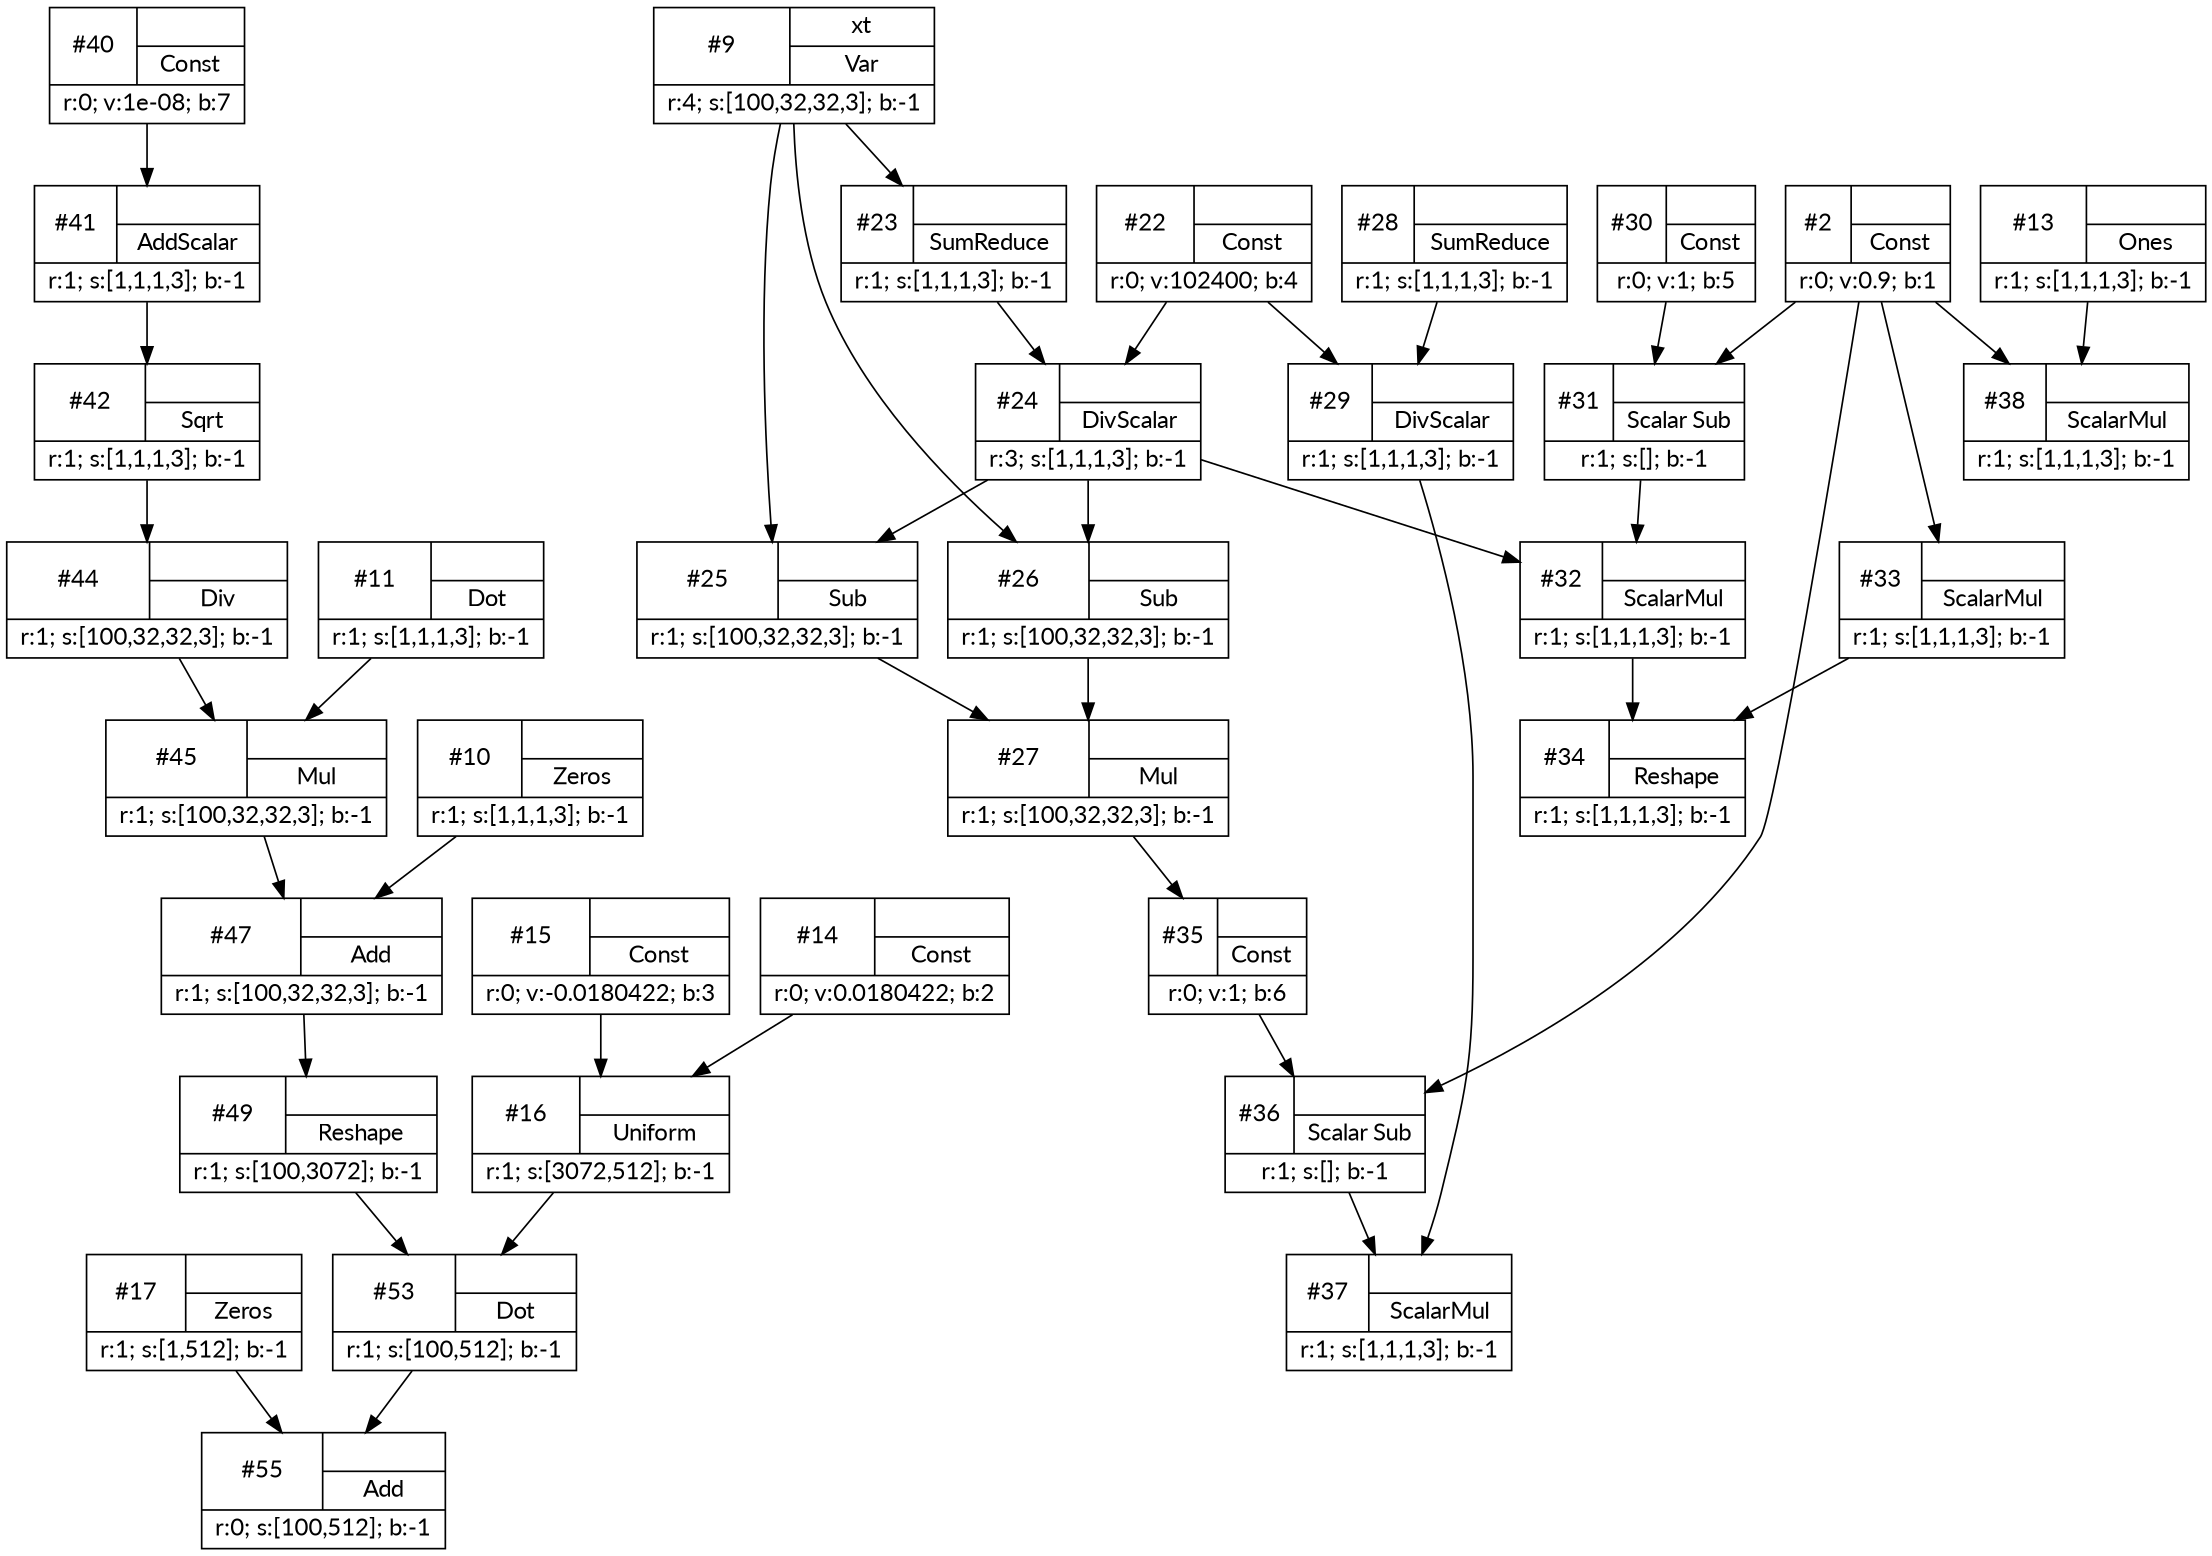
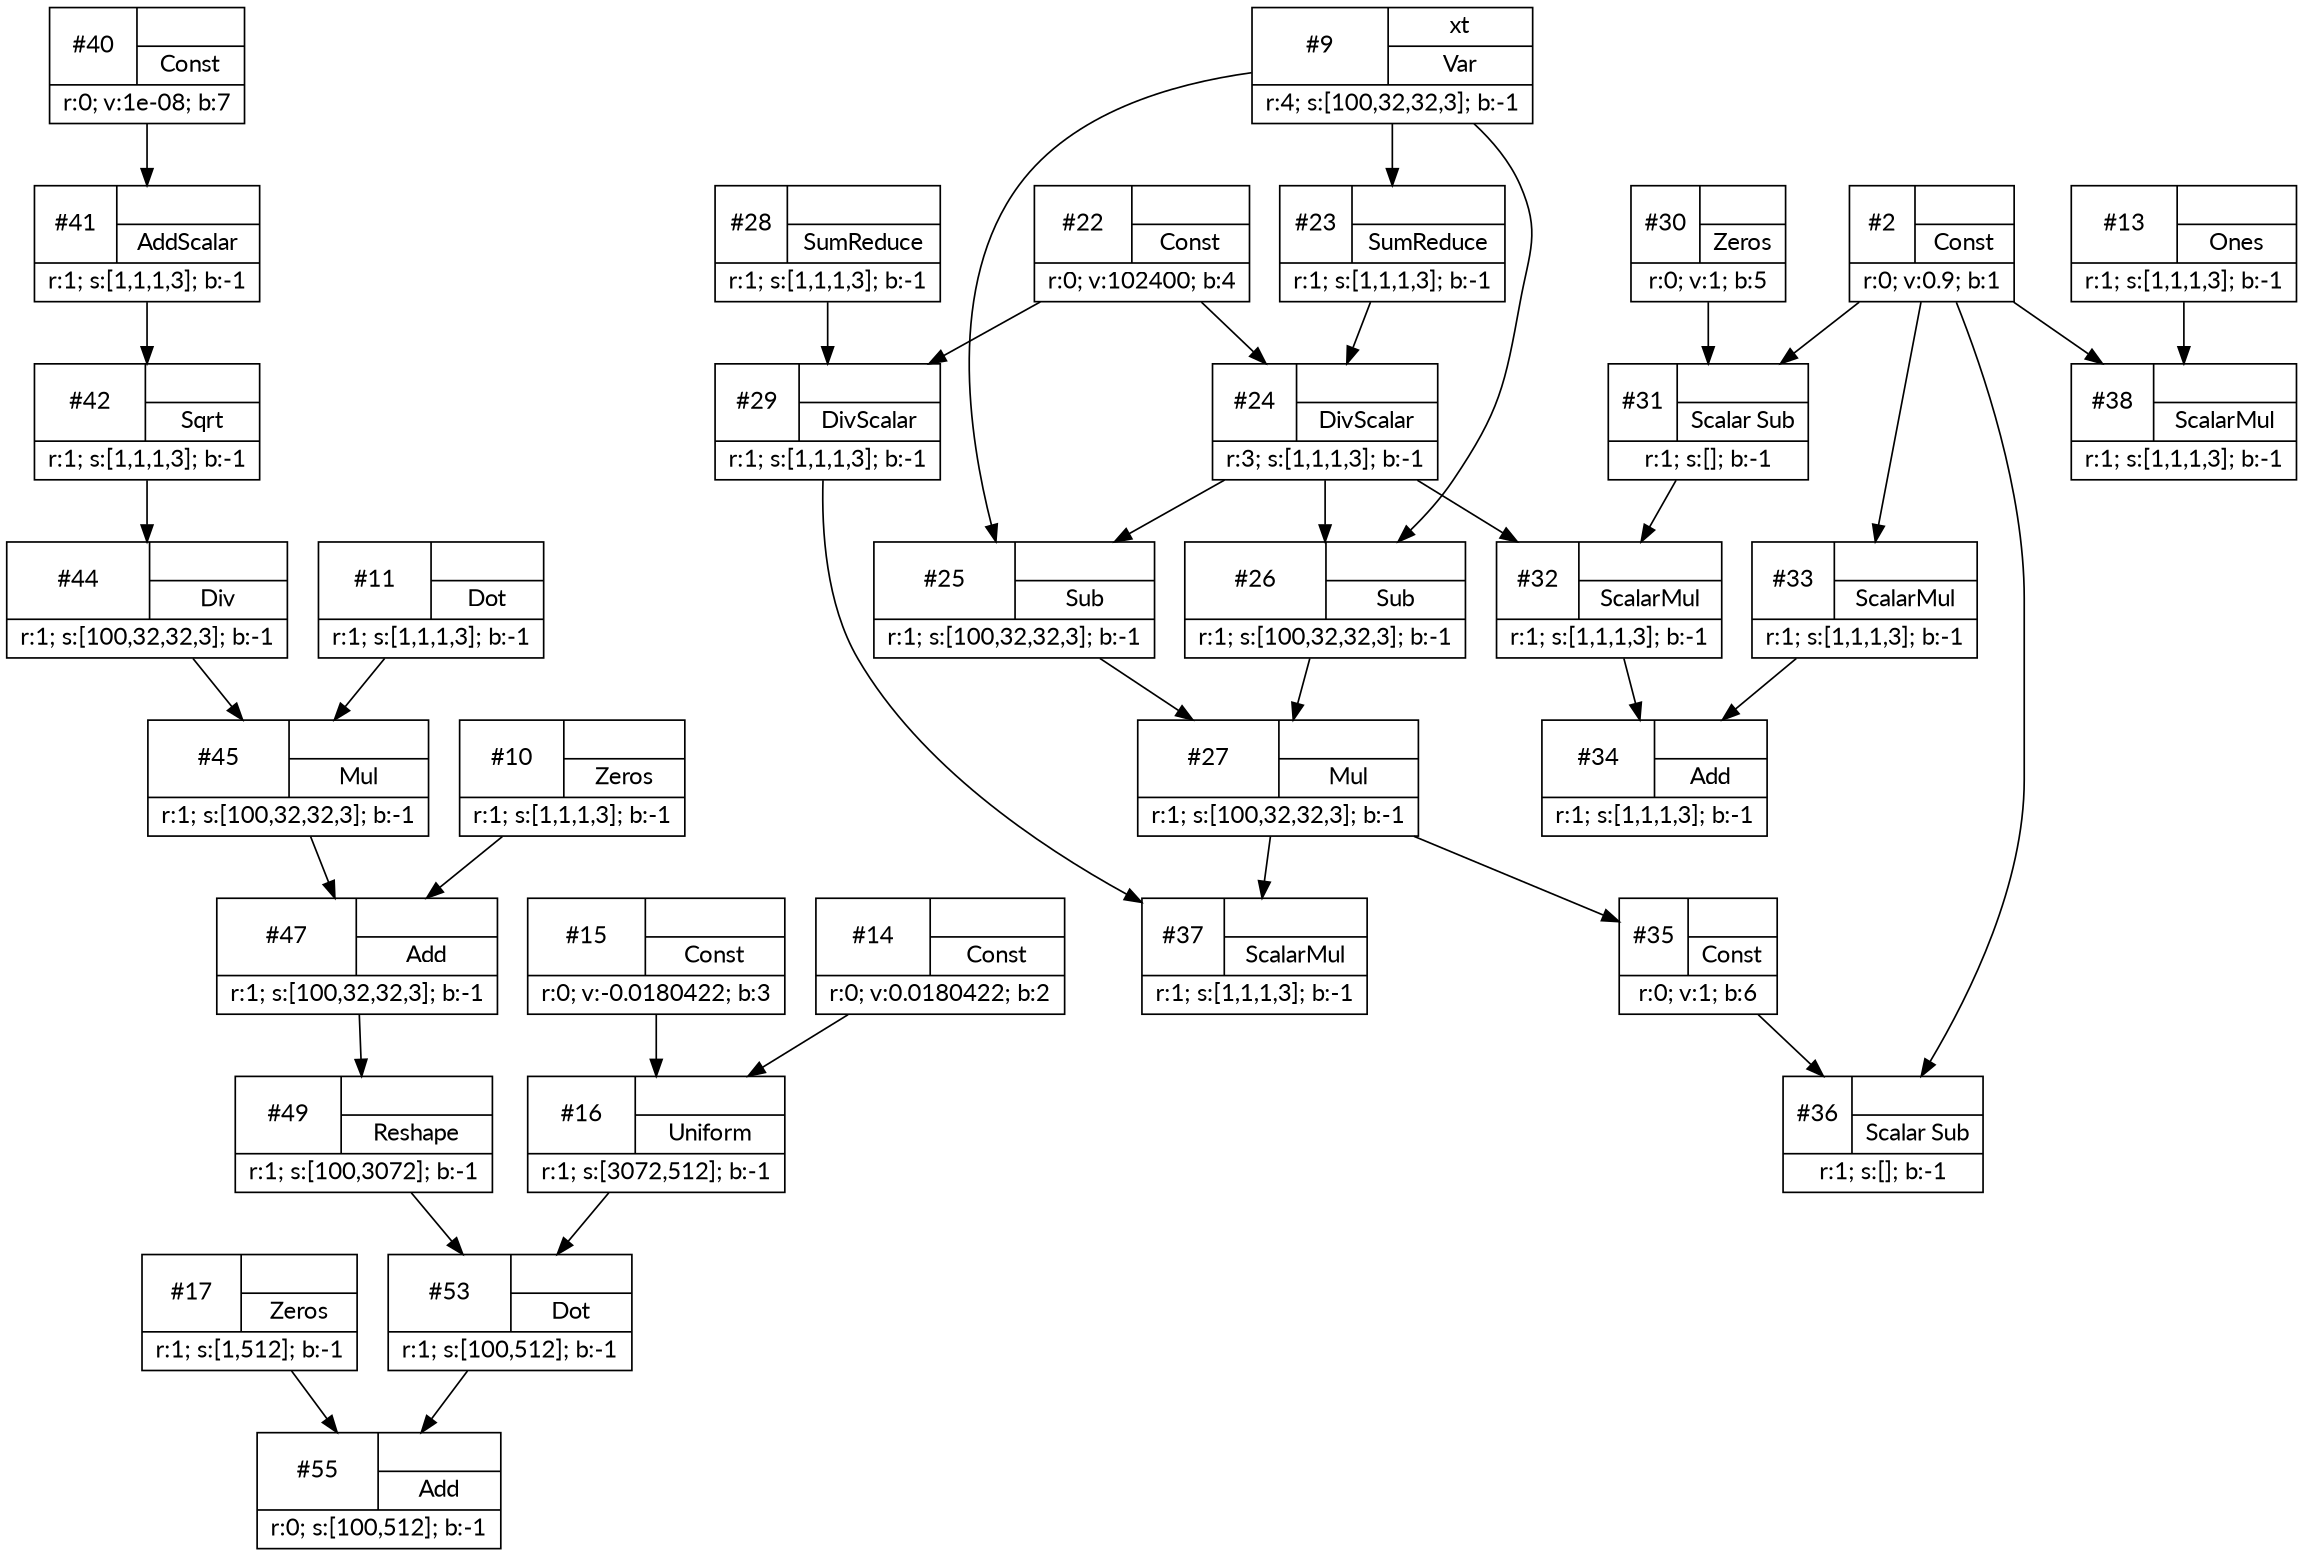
(1711, 243) -> (1743, 243)
(1677, 777) -> (1711, 777)
(1359, 1216) -> (1267, 859)
